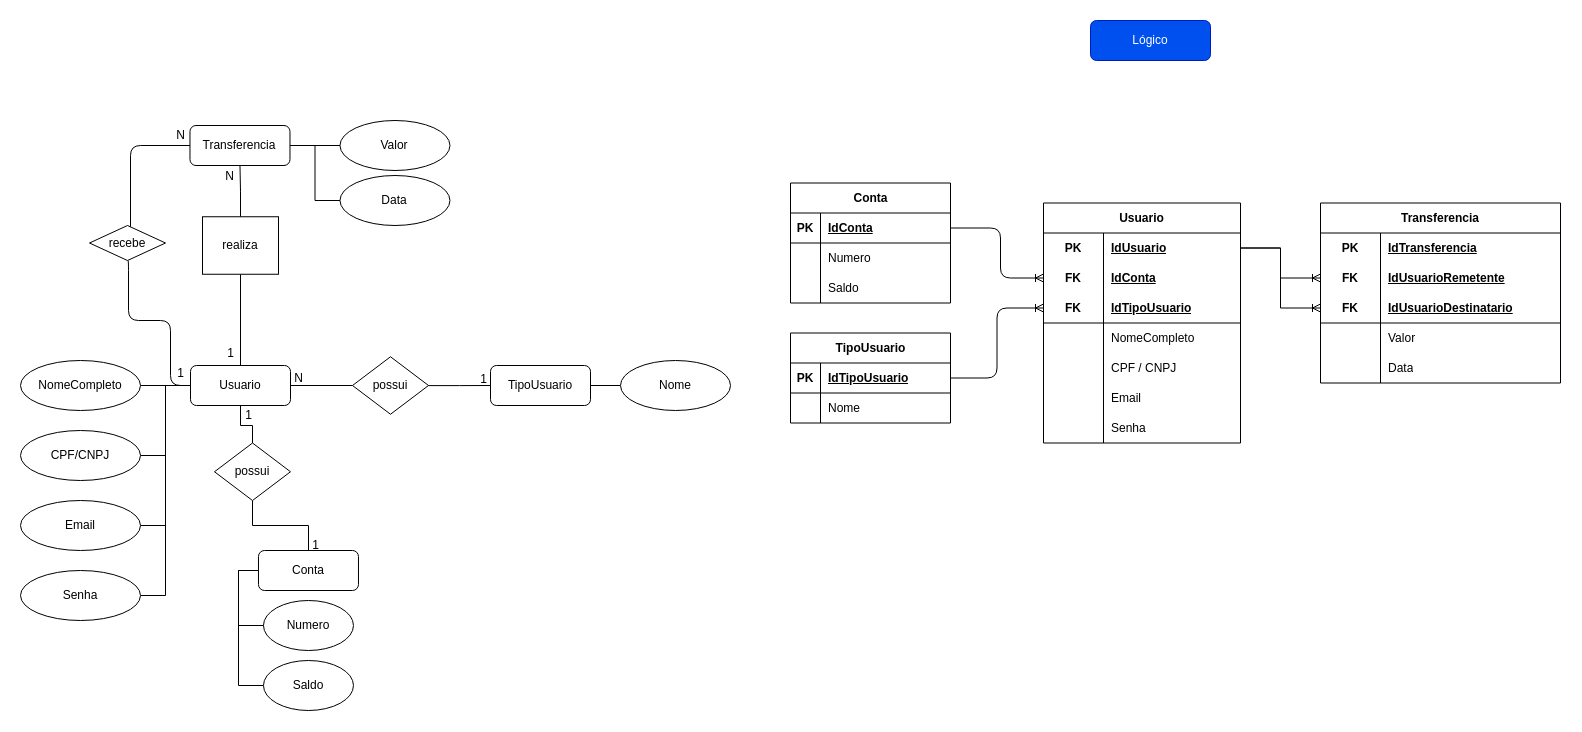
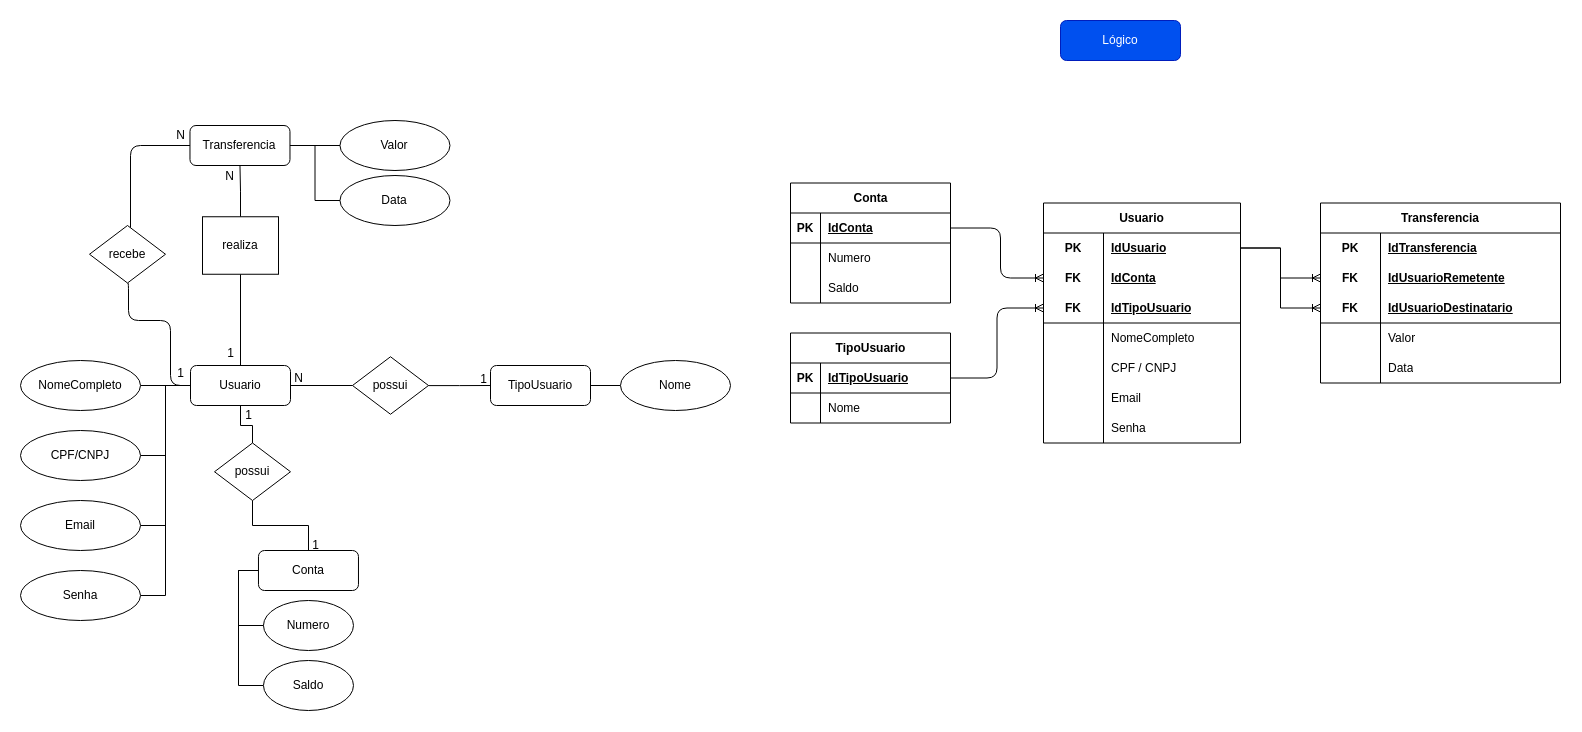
(1151, 41) -> (1121, 41)
(128, 243) -> (128, 254)
